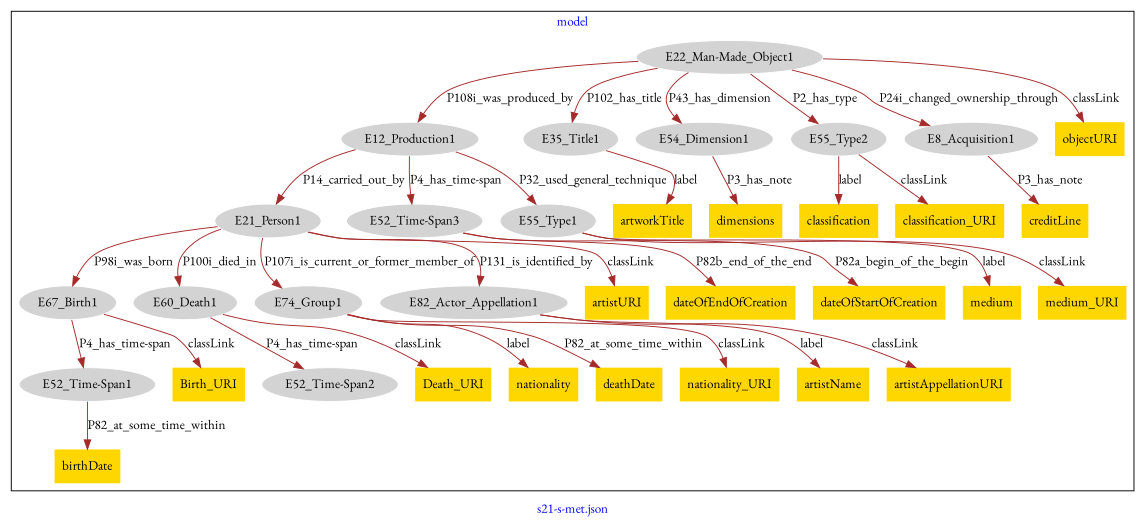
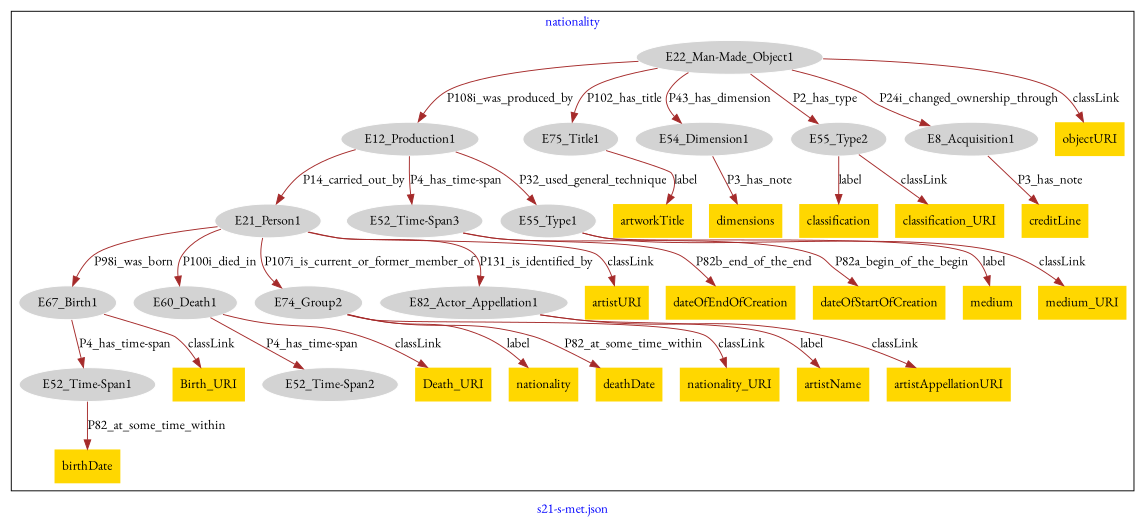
(573, 22) -> (573, 22)
(571, 139) -> (571, 139)
(308, 303) -> (308, 303)
